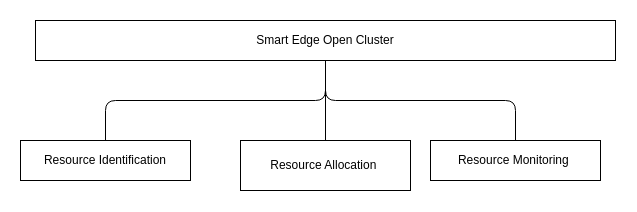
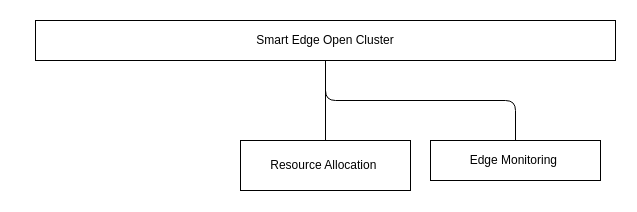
(198, 101) -> none
(106, 161) -> none
(516, 161) -> (516, 161)
